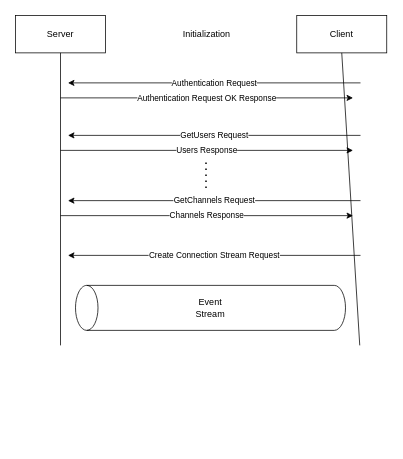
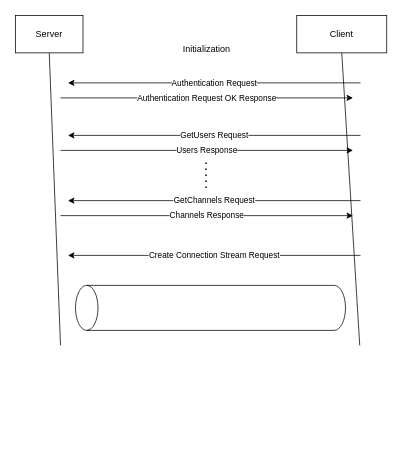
(60, 34) -> (49, 34)
(207, 34) -> (207, 49)
(210, 308) -> none
